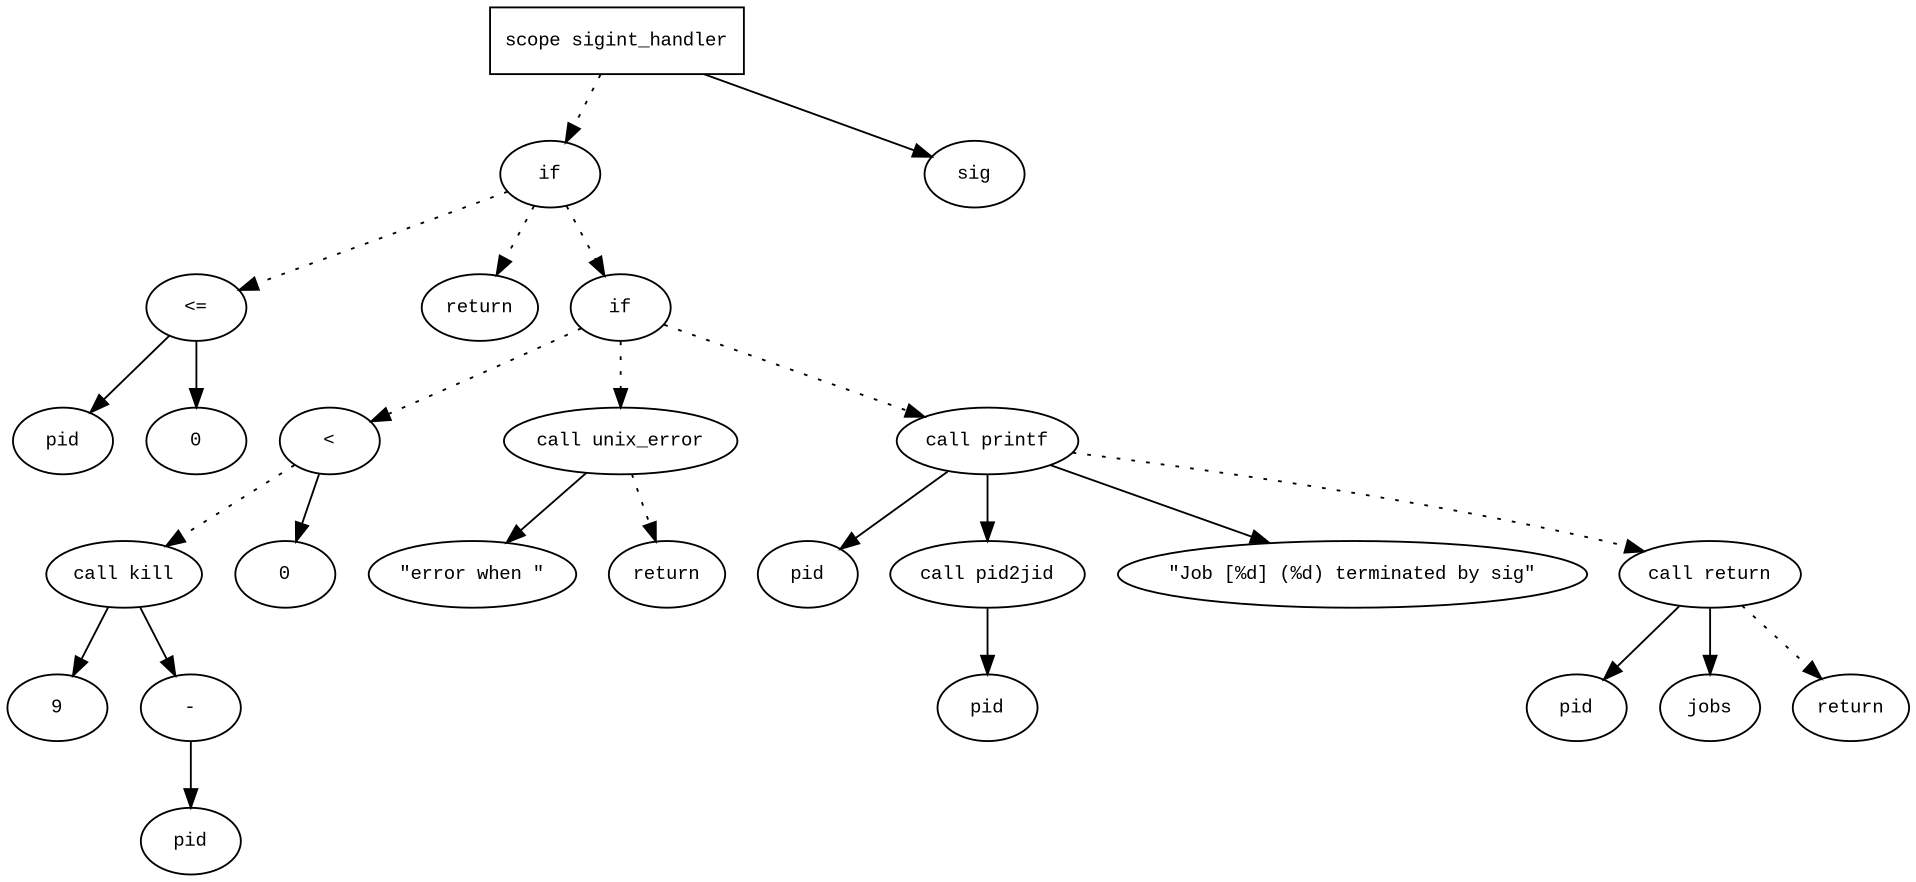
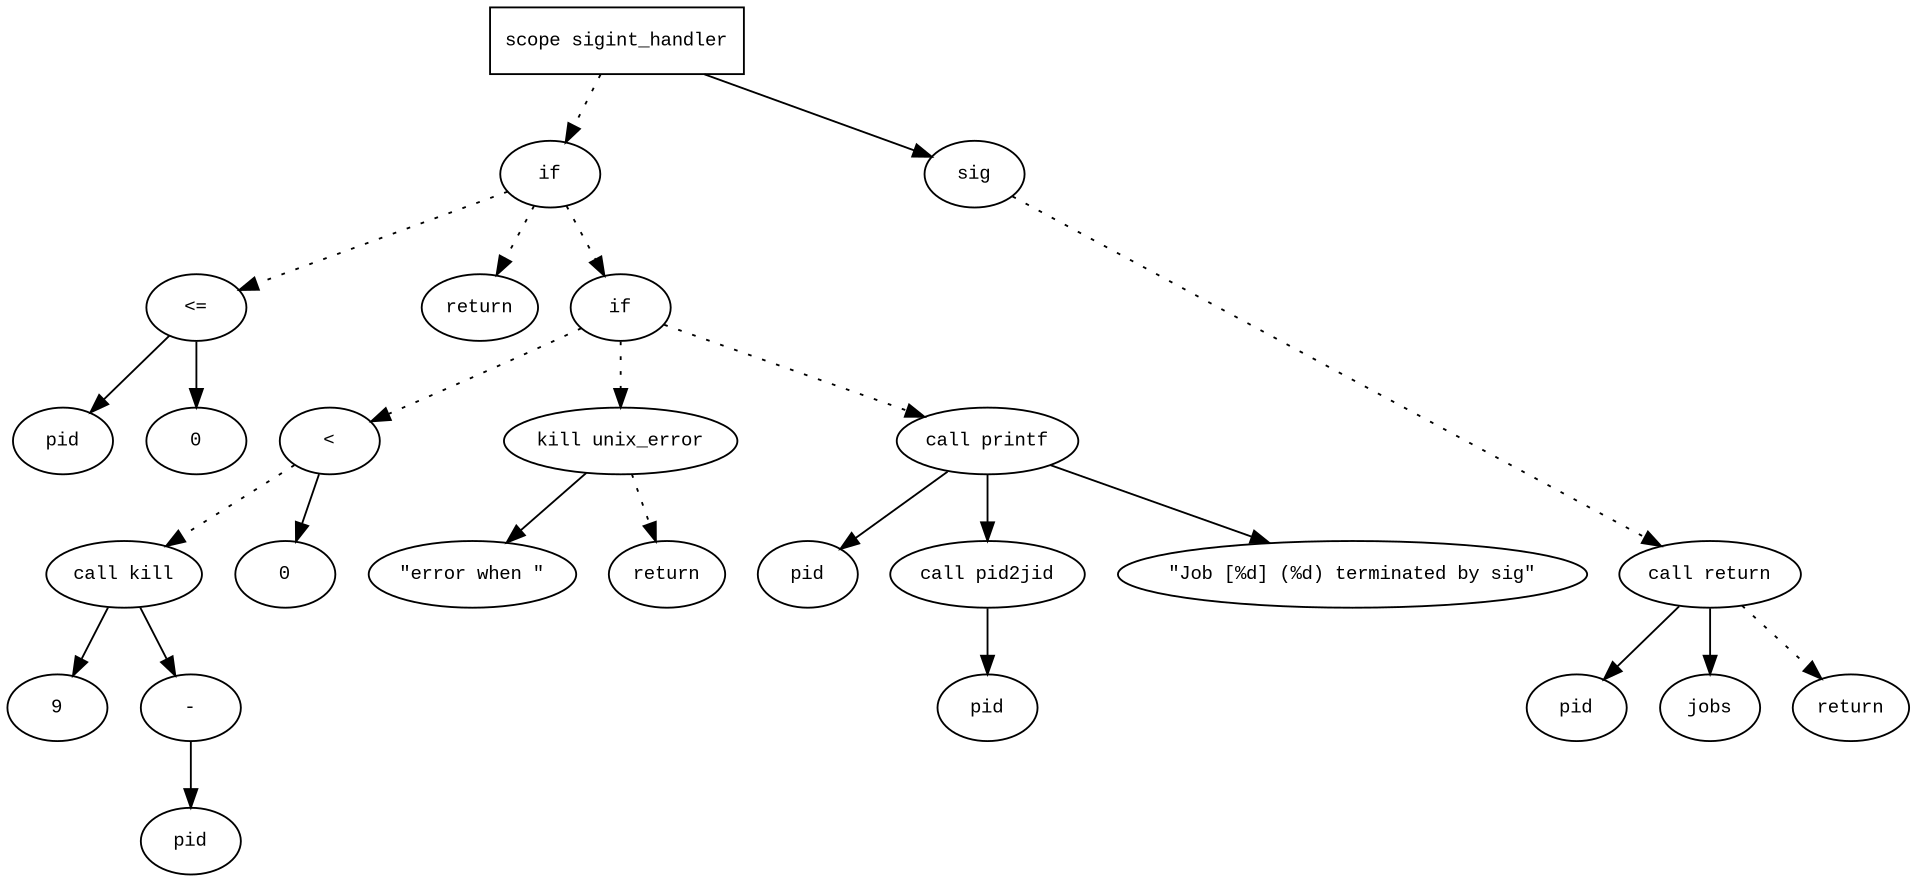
(621, 441) -> (621, 441)
(1351, 493) -> (1329, 367)
